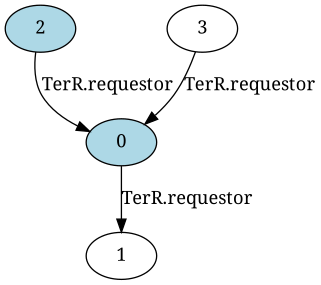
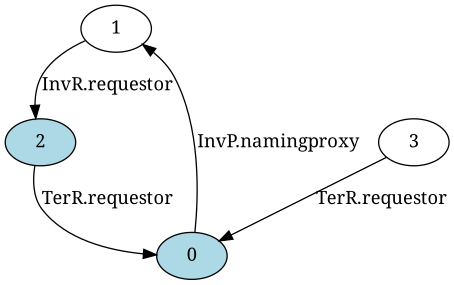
none -> (50, 65)
(187, 199) -> (279, 142)
